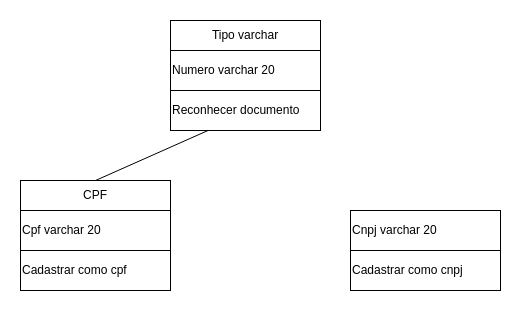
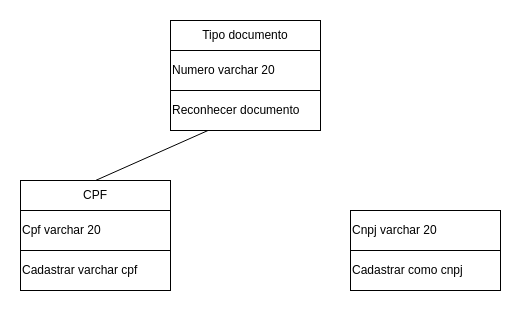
(246, 36) -> (246, 36)
(80, 271) -> (90, 271)
